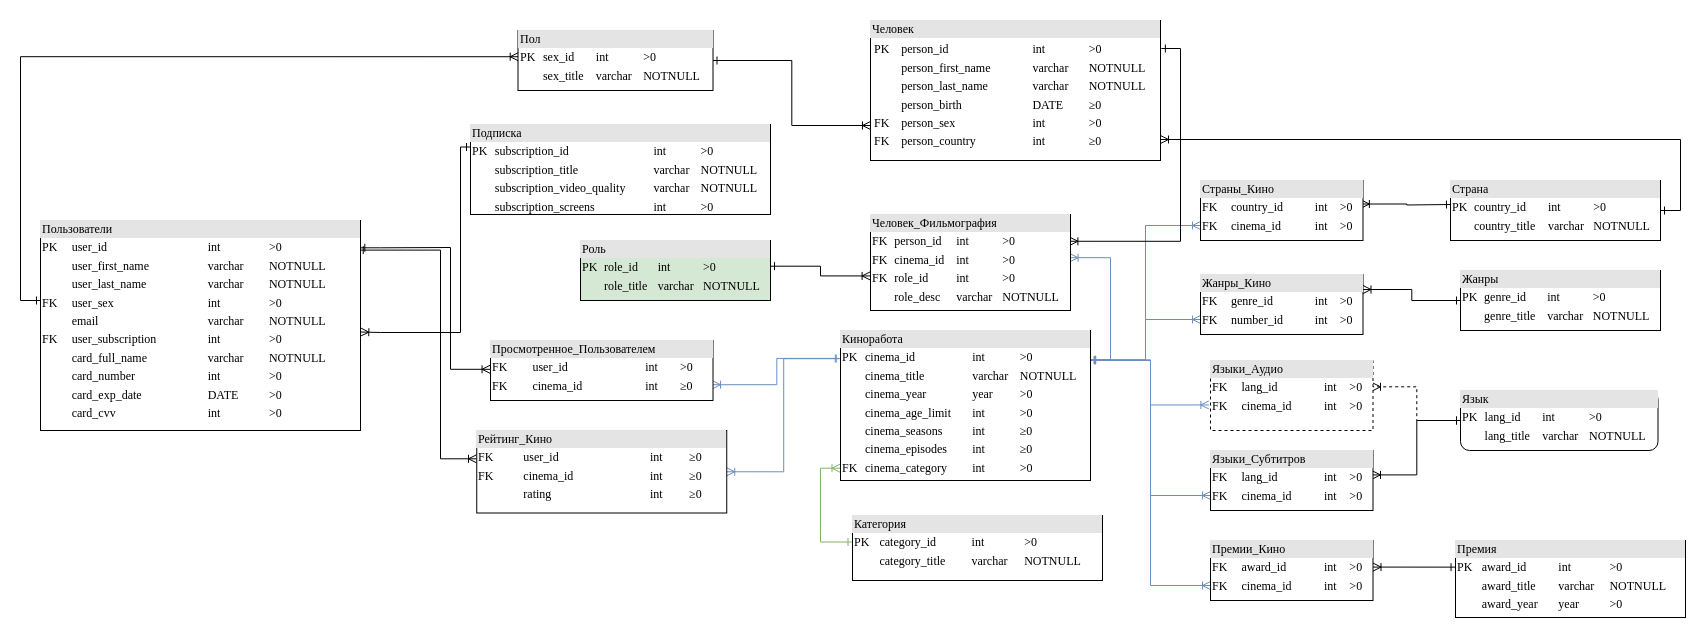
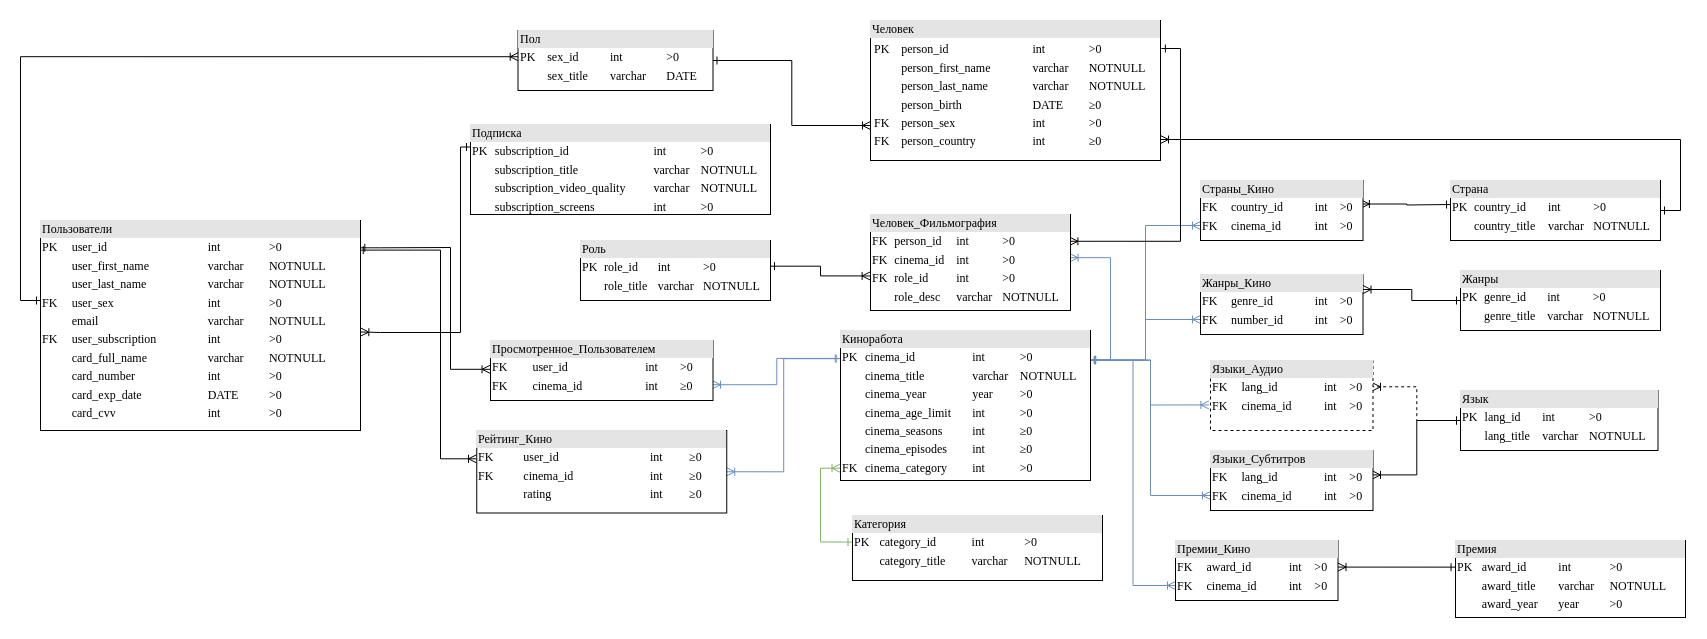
(566, 67) -> (555, 67)
(676, 271) -> (676, 271)
(1559, 421) -> (1559, 421)
(1292, 571) -> (1257, 571)
